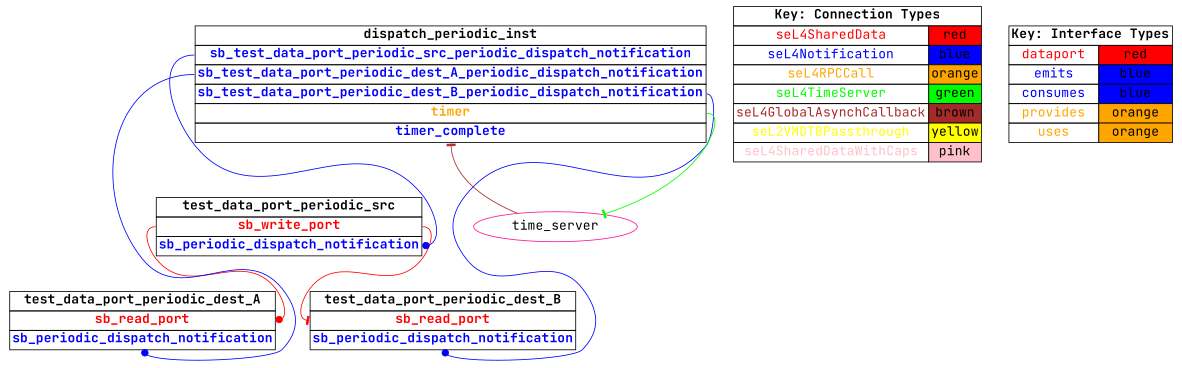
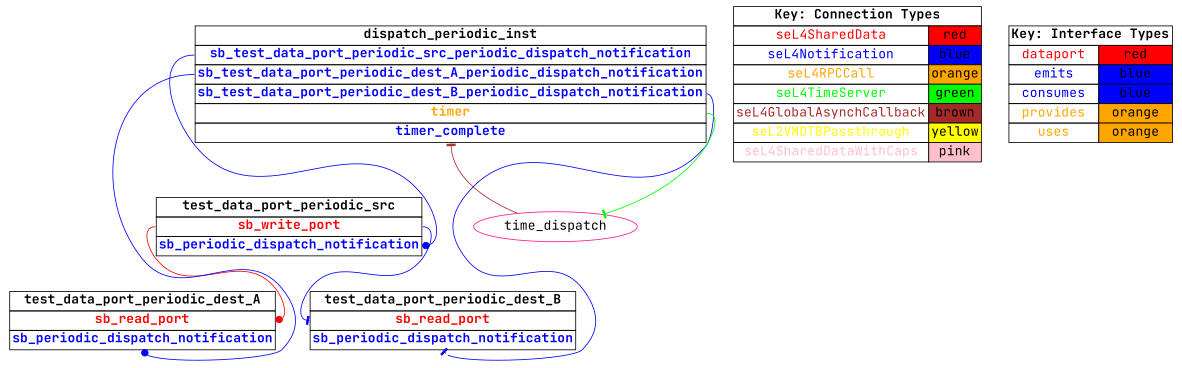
(555, 227) -> (555, 227)
(454, 235) -> (454, 235)
(368, 274) -> (368, 274)
